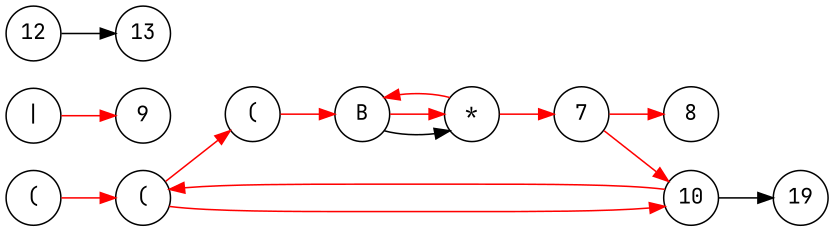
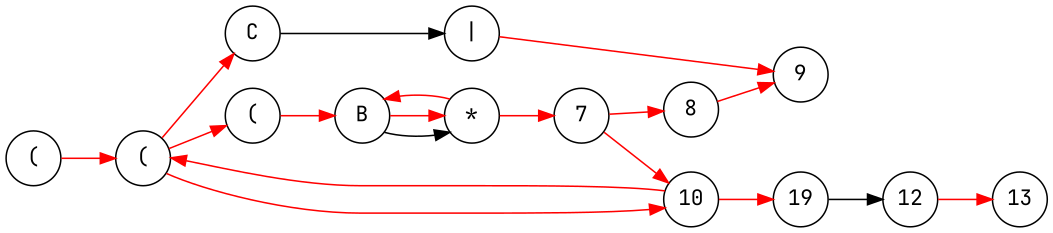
(81, 33) -> (958, 199)
none -> (253, 33)
none -> (738, 95)
(738, 198) -> (738, 199)
none -> (848, 199)
